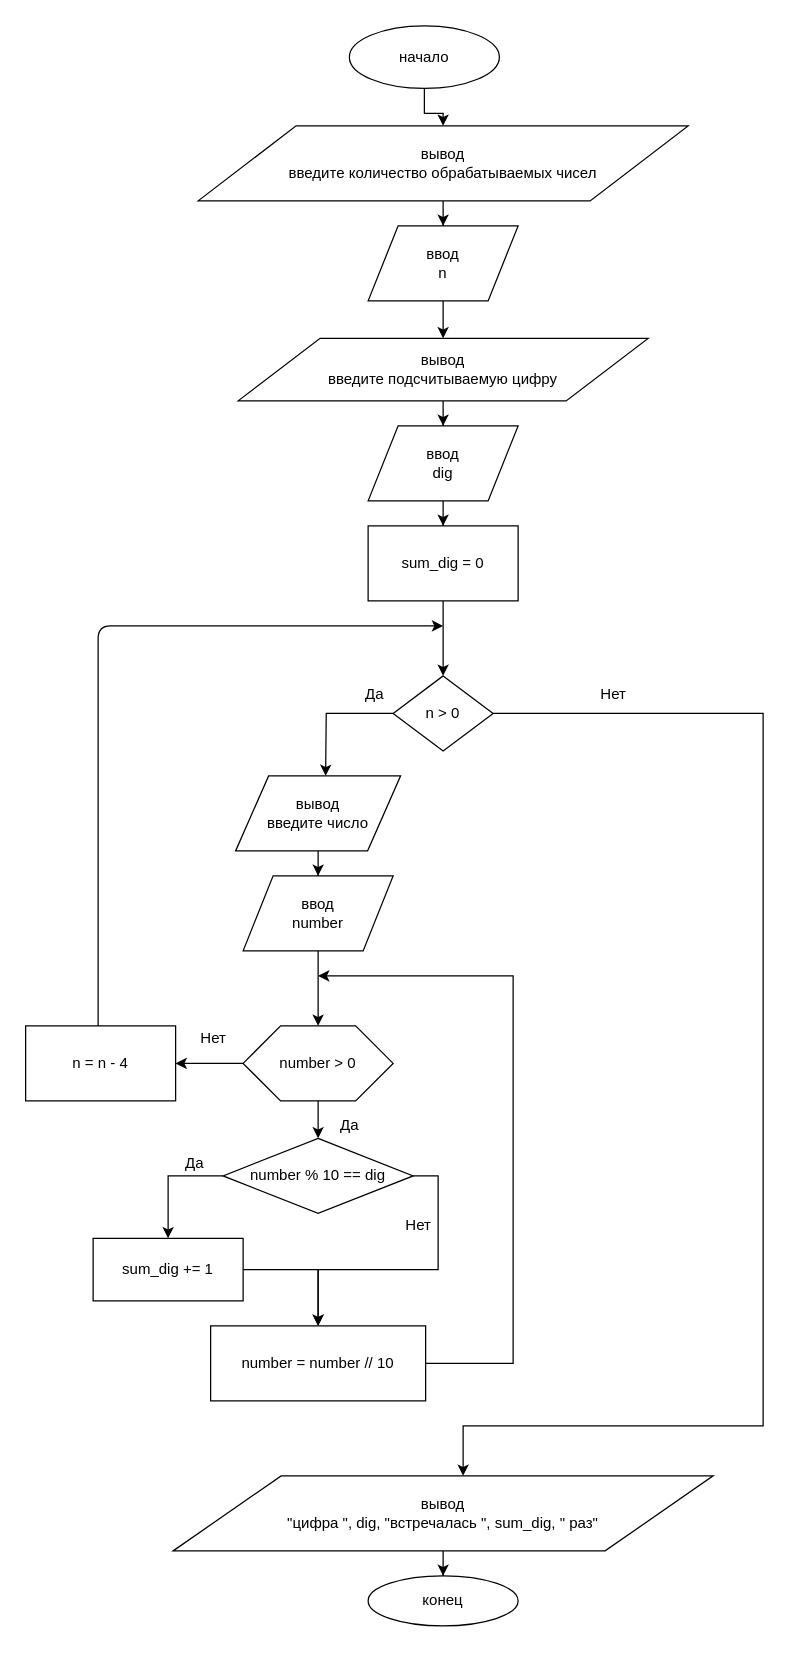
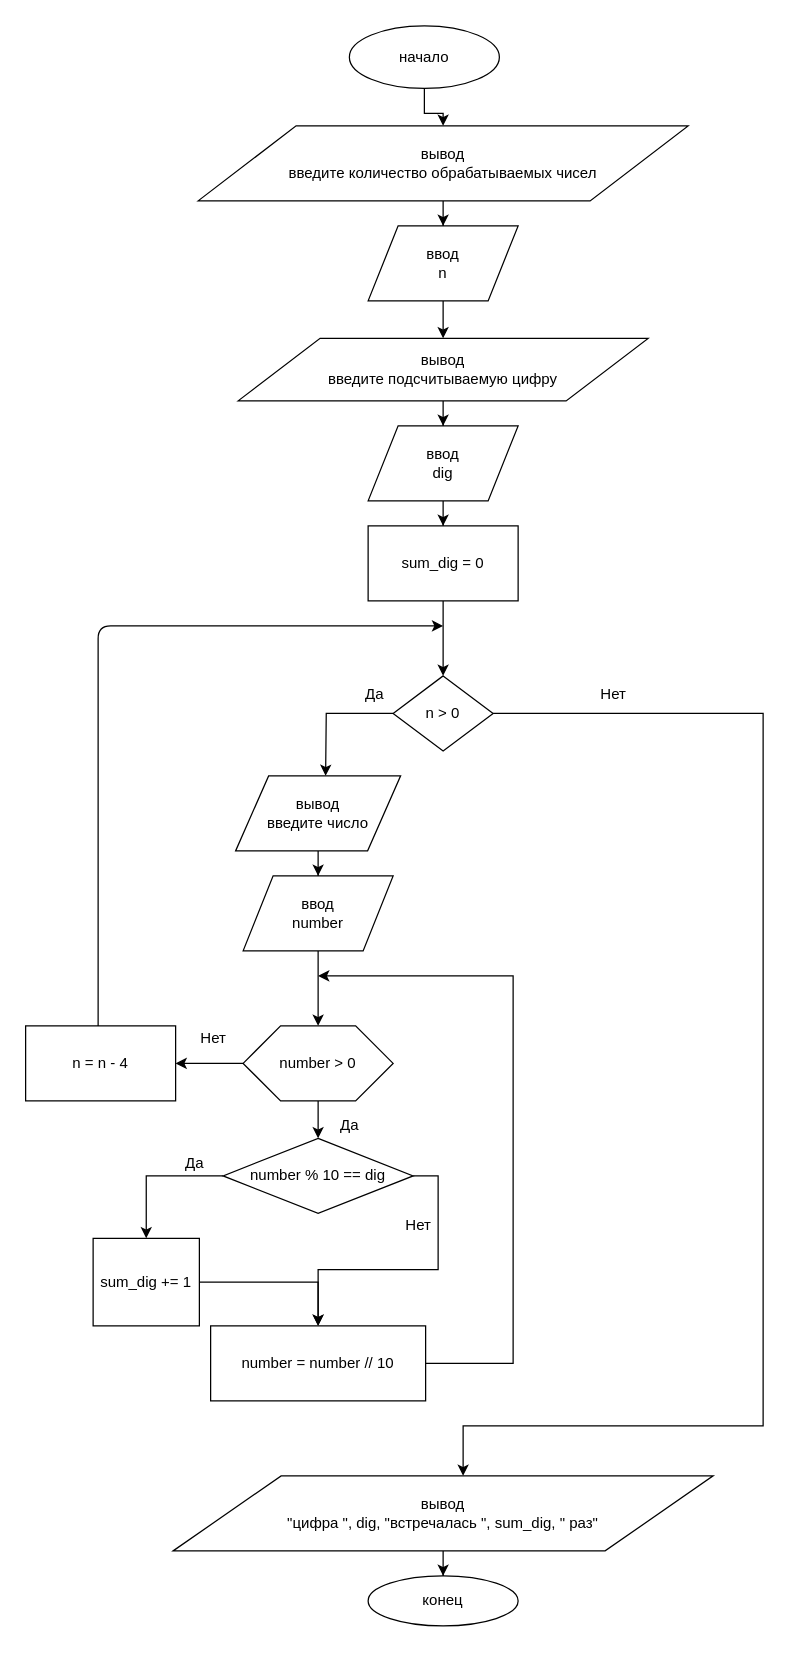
(168, 1269) -> (146, 1282)
